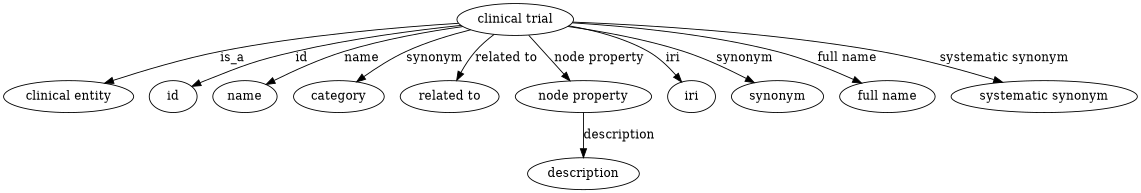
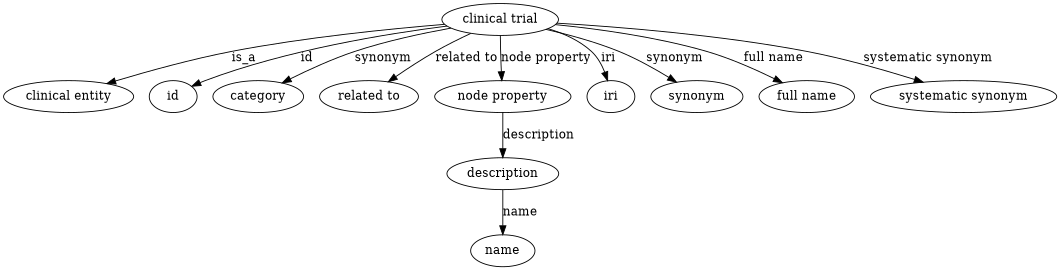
(366, 45) -> (503, 208)
